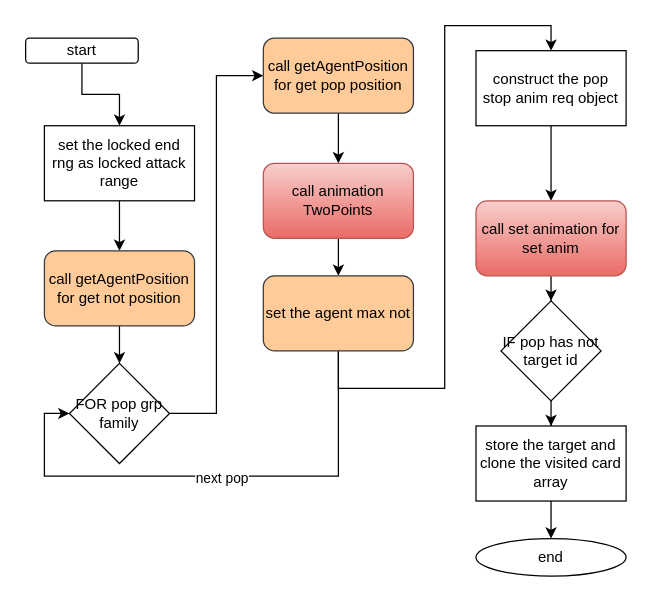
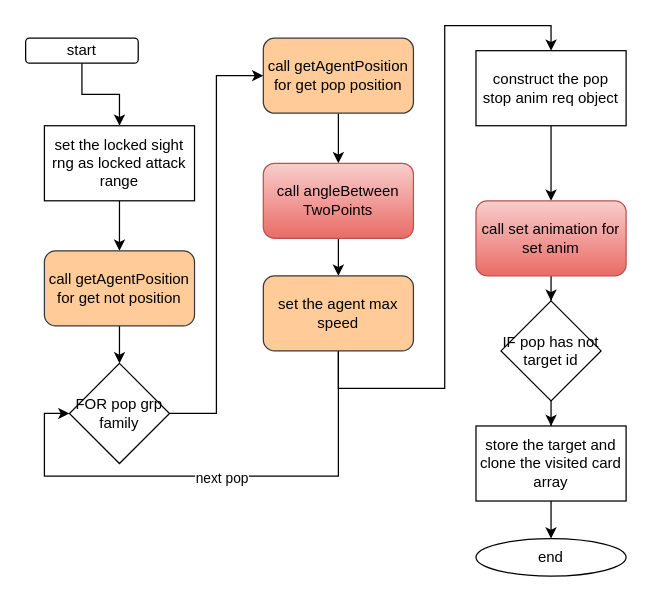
(119, 163) -> (119, 163)
(338, 201) -> (338, 201)
(338, 313) -> (338, 313)
